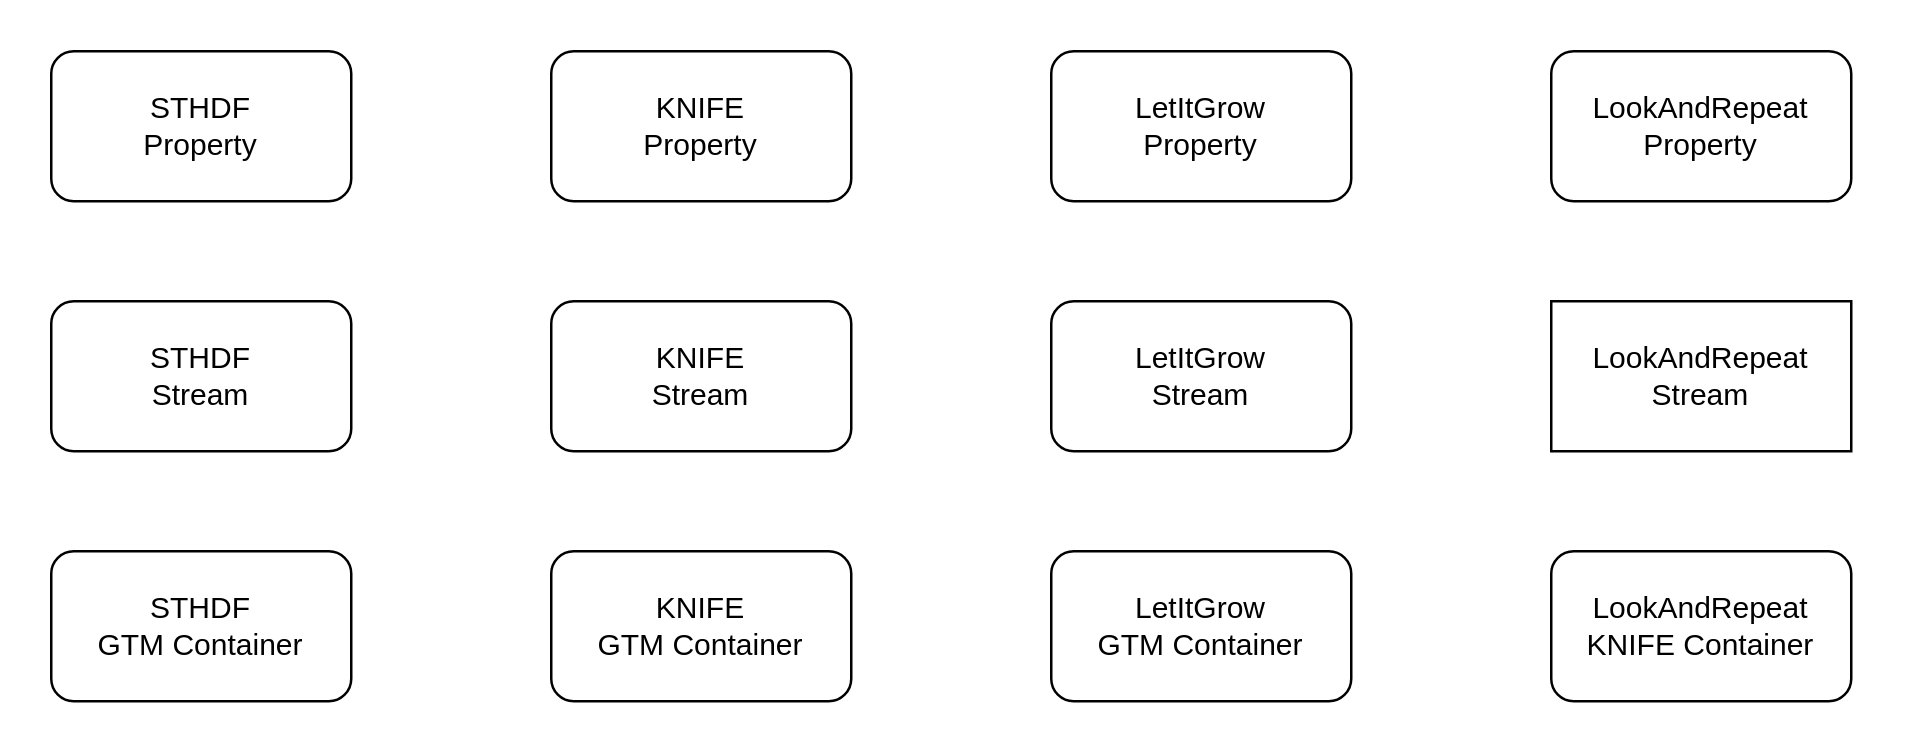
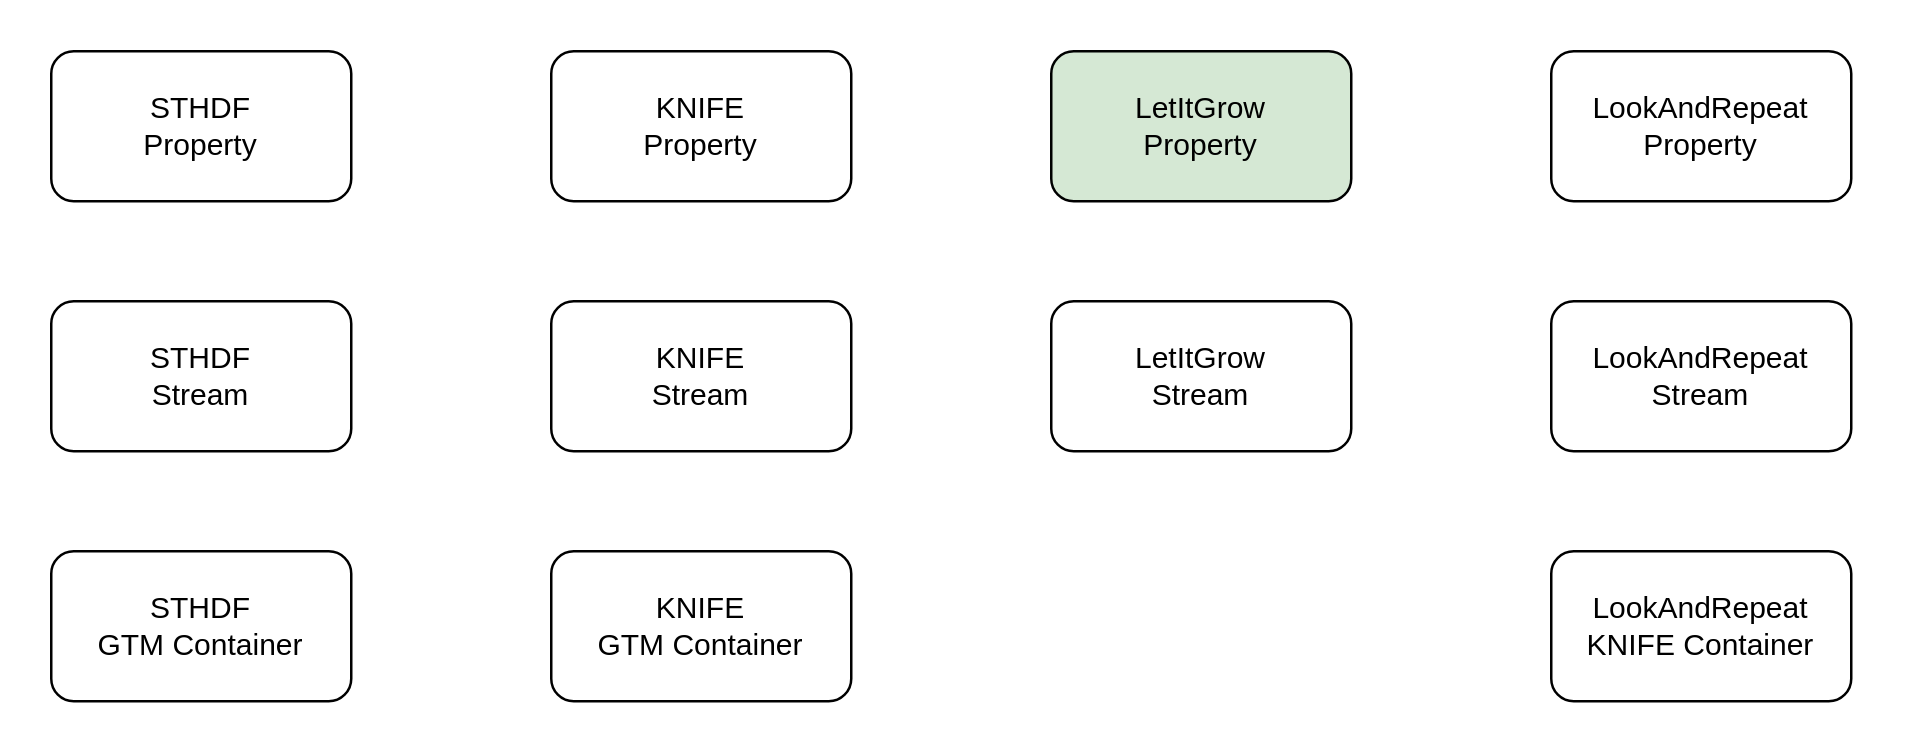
(1201, 126) -> (1201, 126)
(1701, 376) -> (1701, 376)
(1201, 626) -> none
